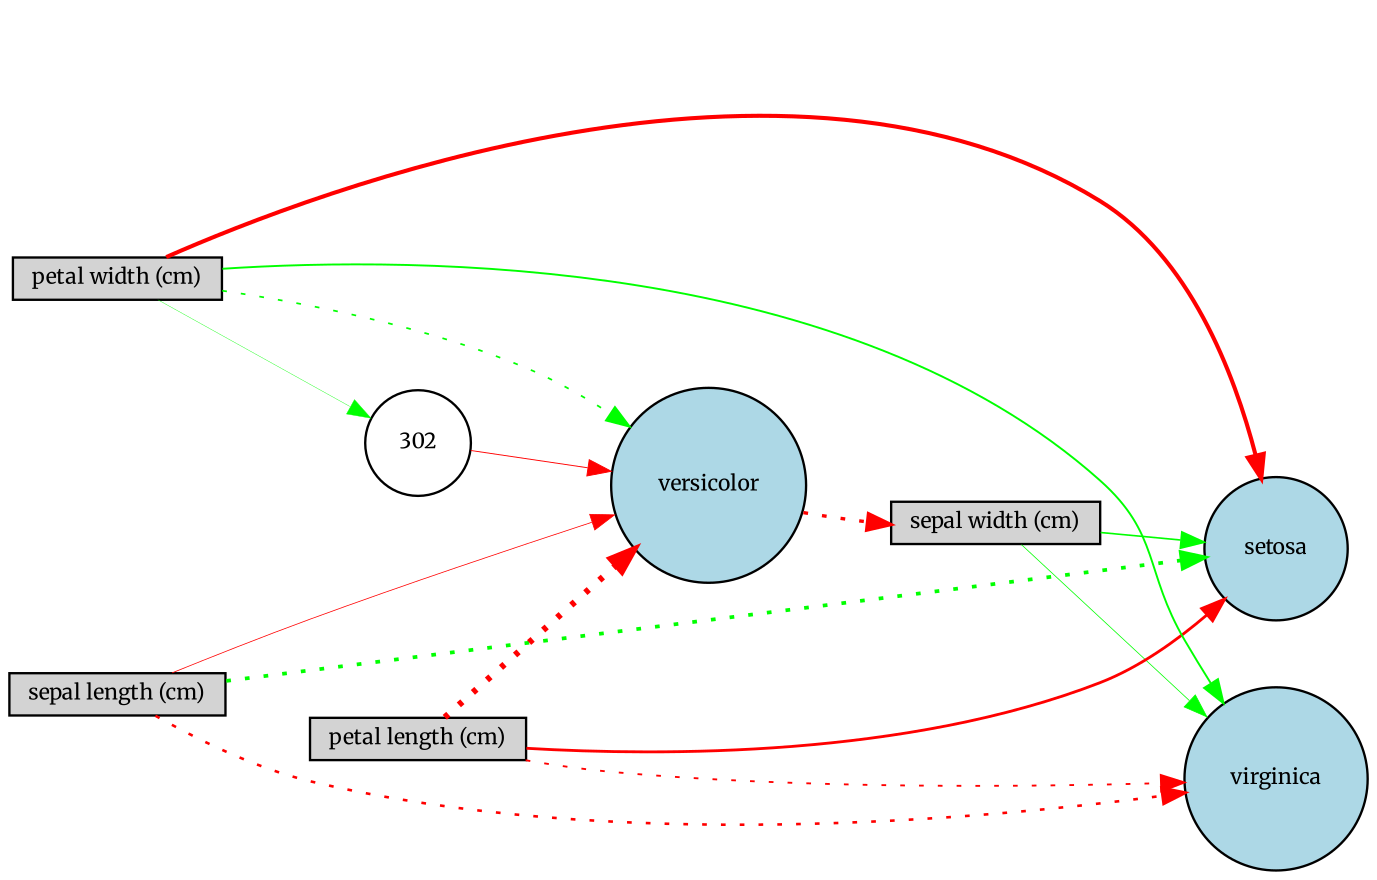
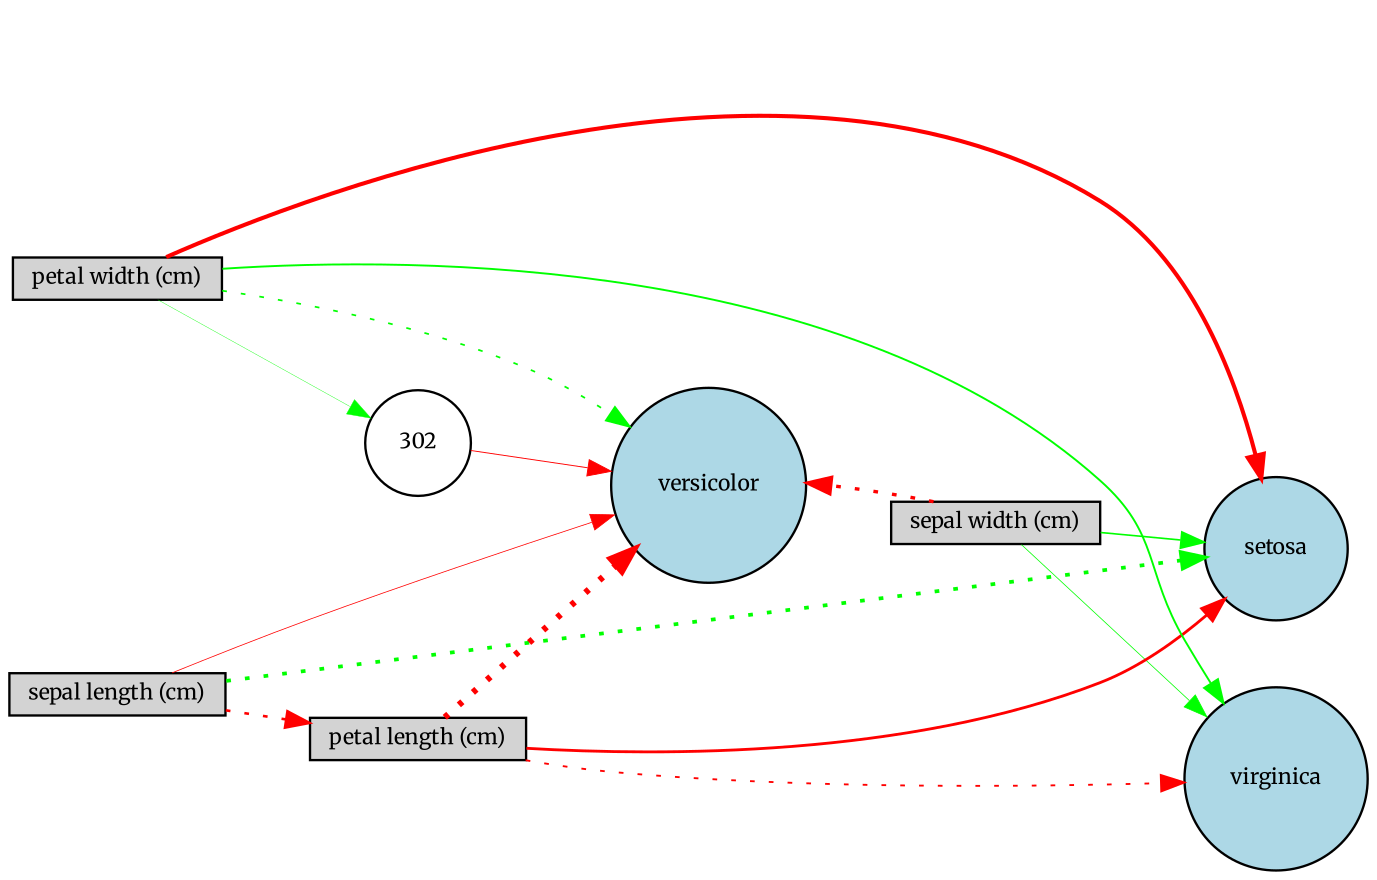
(835, 518) -> (883, 493)
(651, 823) -> (256, 715)
